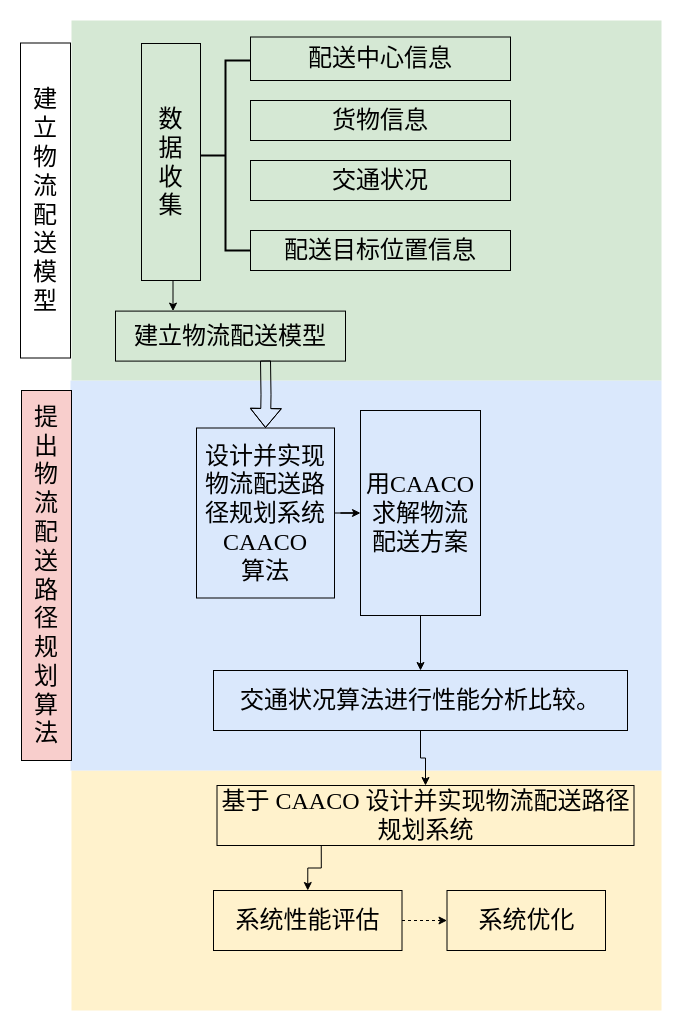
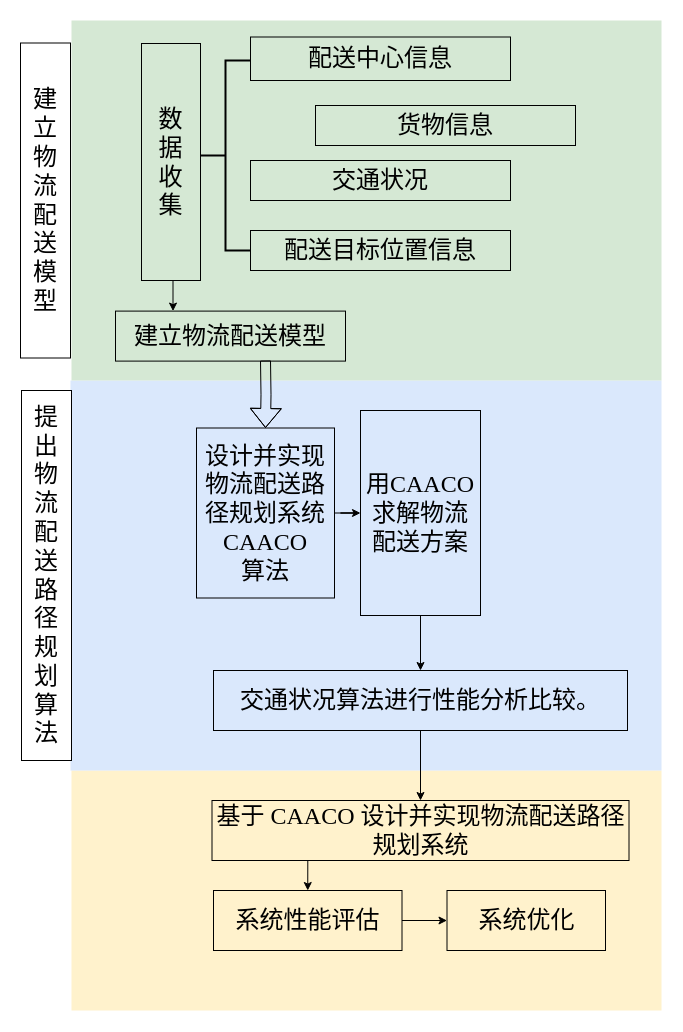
(381, 121) -> (446, 126)
(47, 576) -> (47, 576)
(426, 816) -> (421, 831)
(420, 921) -> (420, 921)
